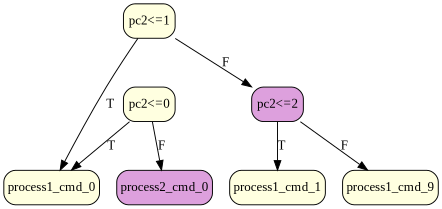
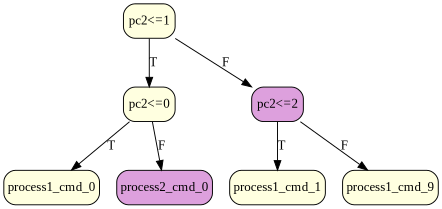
(99, 99) -> (149, 58)
